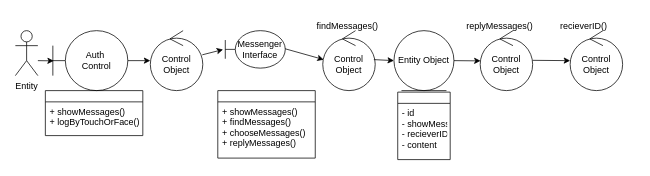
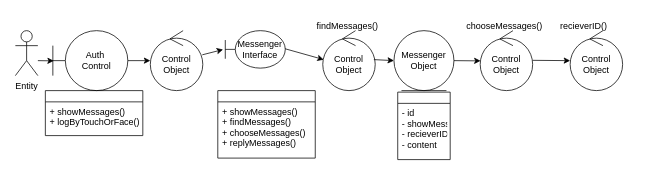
(504, 26) -> (507, 26)
(424, 60) -> (424, 60)
